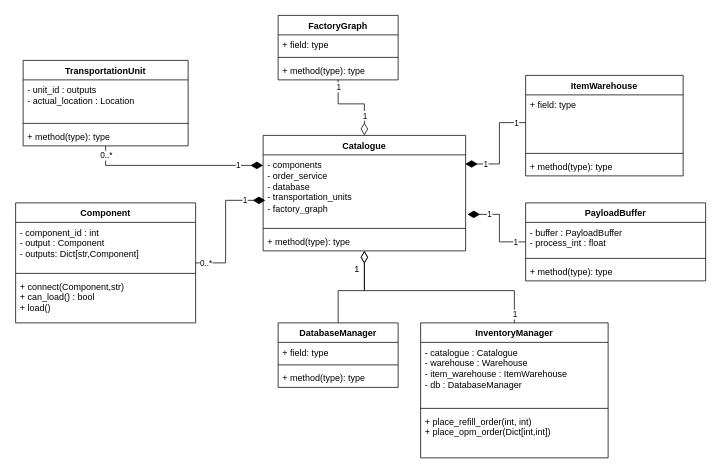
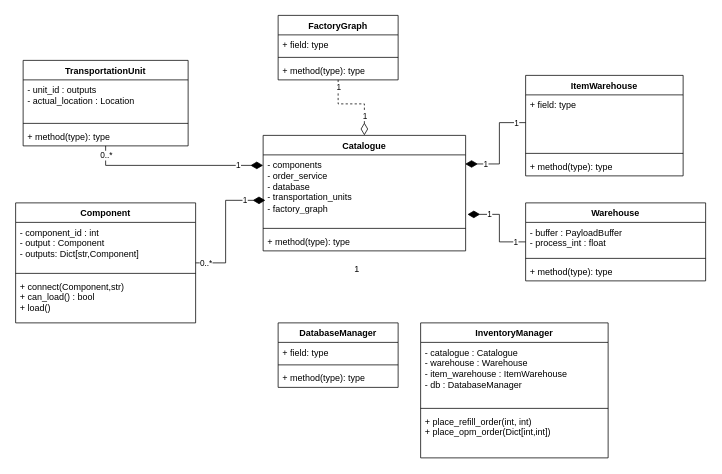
(348, 104) -> (348, 104)
(615, 214) -> (615, 214)
(456, 291) -> none
(338, 295) -> none
